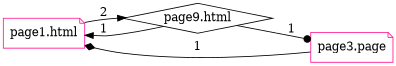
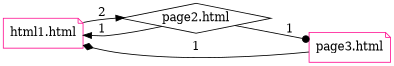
(198, 18) -> (196, 18)
(44, 33) -> (43, 33)
(352, 47) -> (350, 47)
